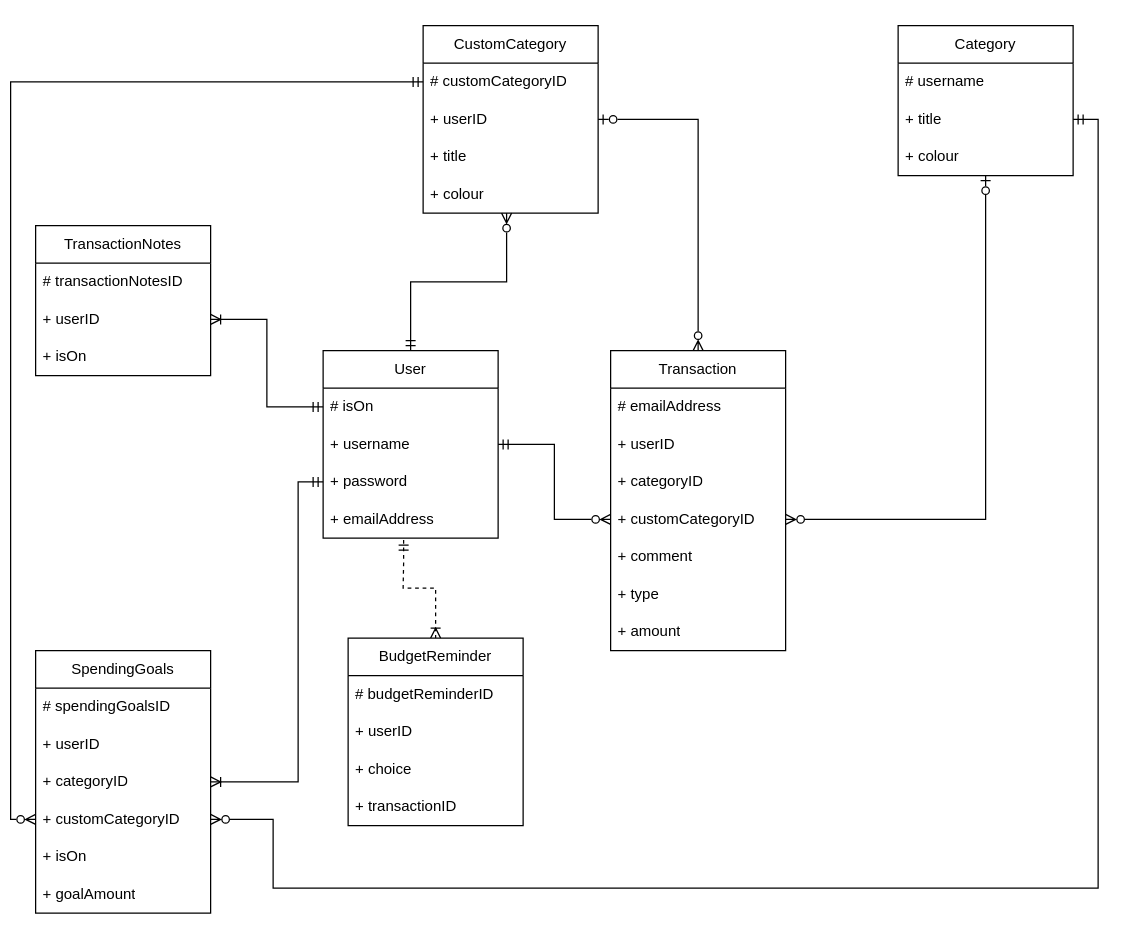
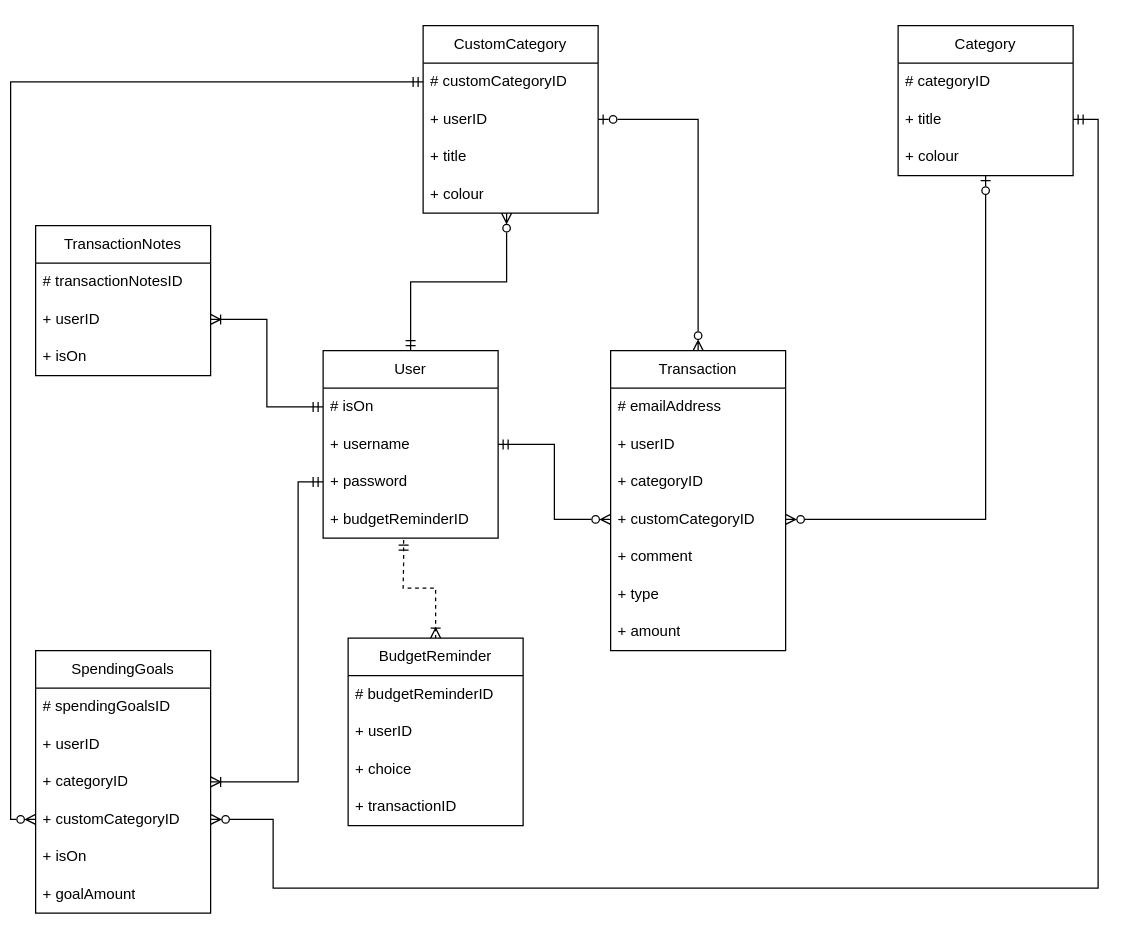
(946, 82) -> (954, 82)
(384, 519) -> (402, 519)
